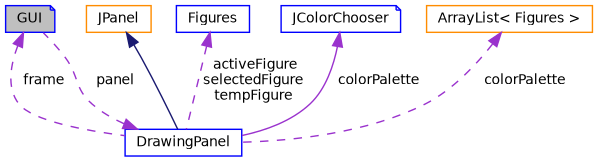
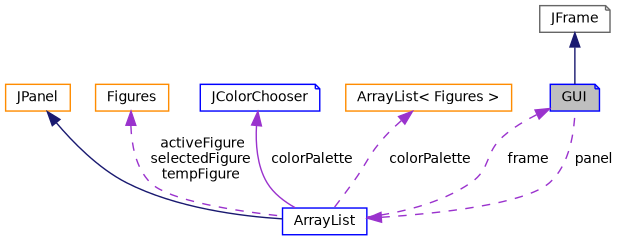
(213, 19) -> (132, 98)
none -> (575, 19)
(183, 143) -> (325, 221)
